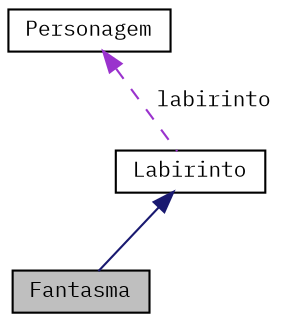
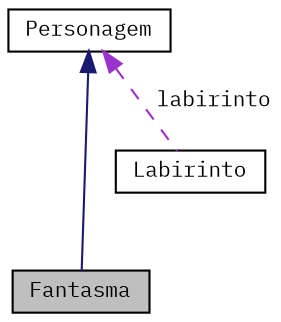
(129, 239) -> (85, 172)
